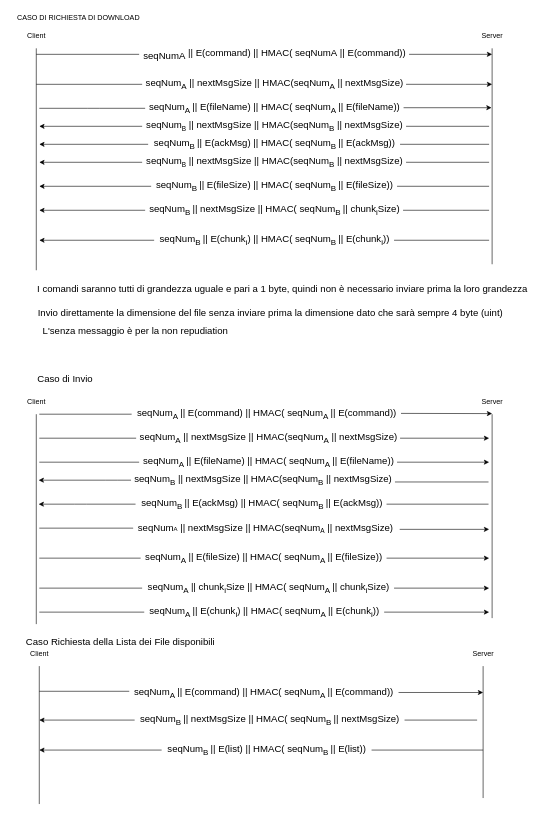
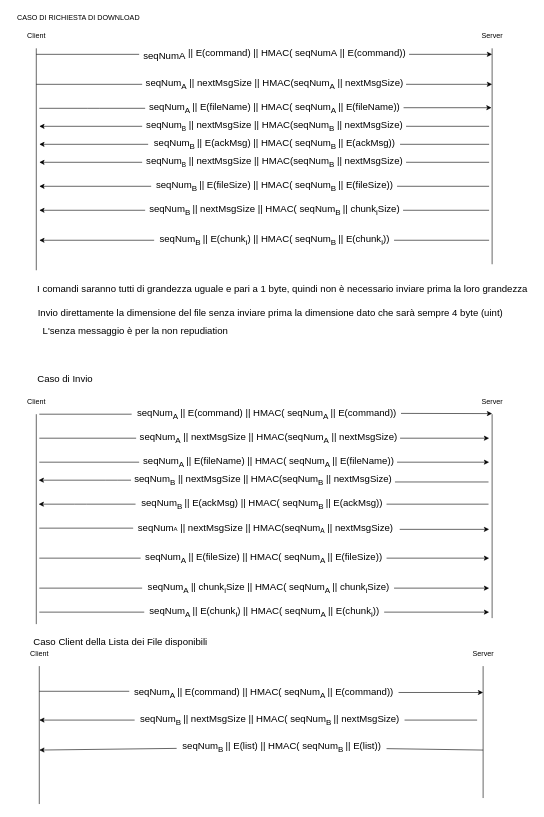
(121, 642) -> (121, 642)
(267, 750) -> (282, 747)
